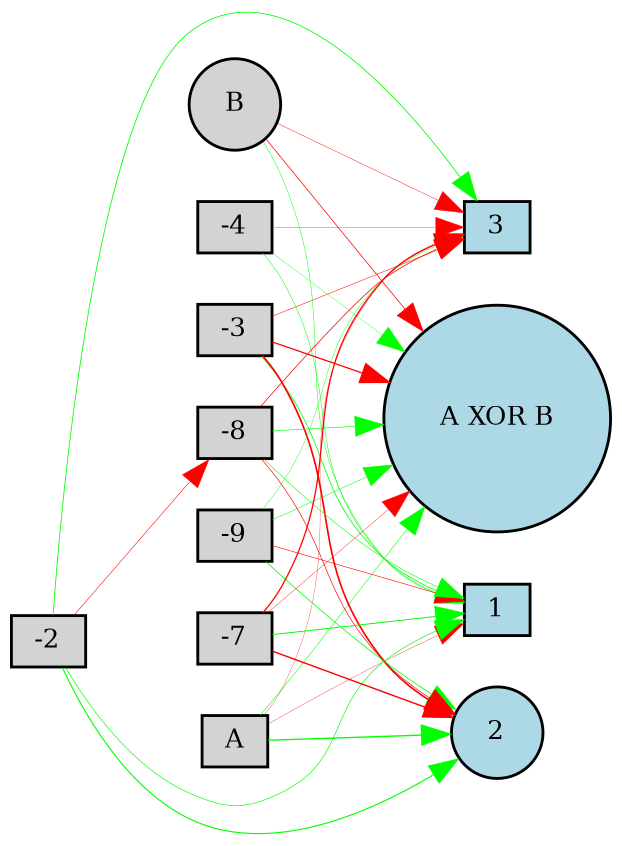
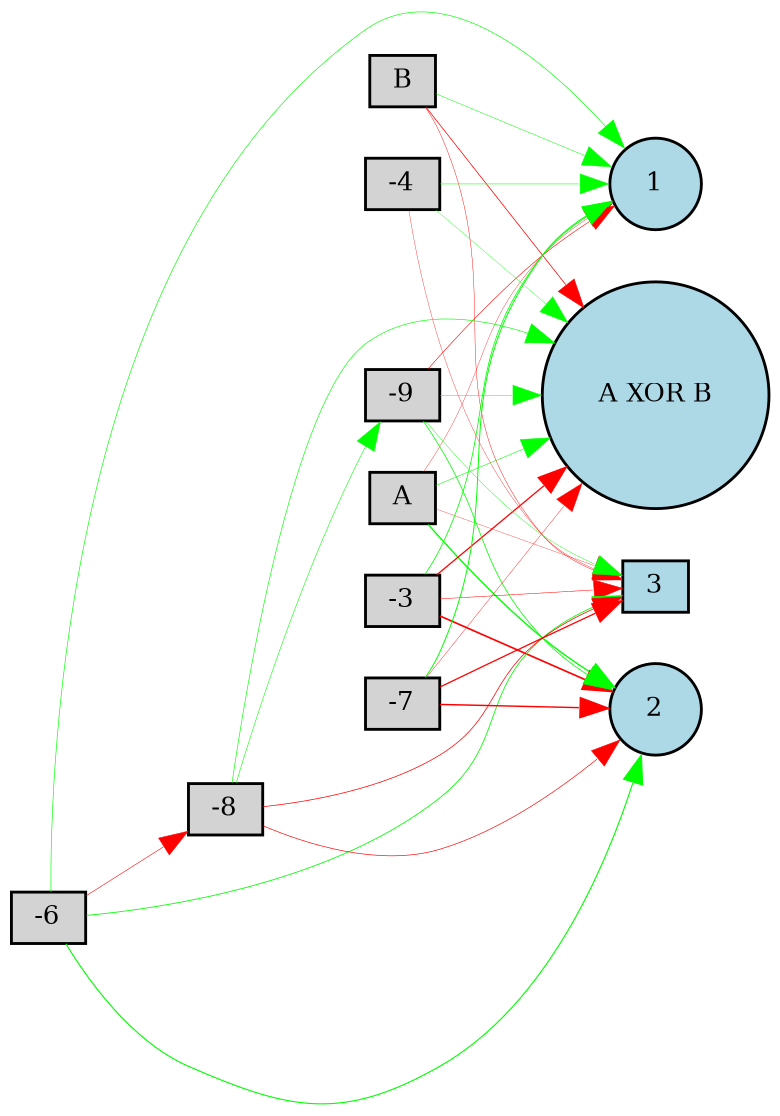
(235, 104) -> (403, 81)
(345, 530) -> (294, 612)
(497, 610) -> (656, 184)
(49, 641) -> (49, 918)
